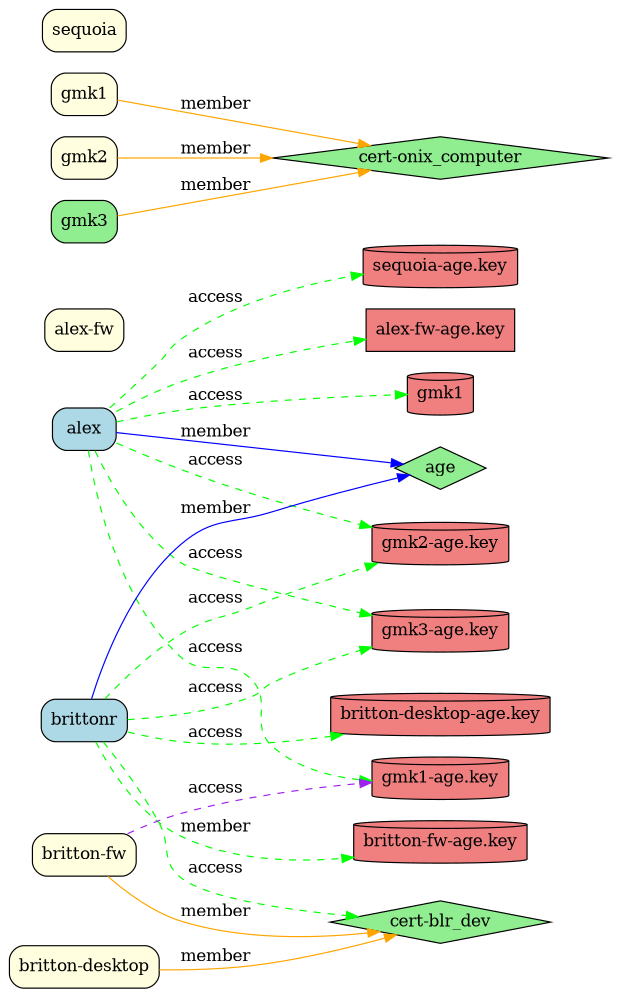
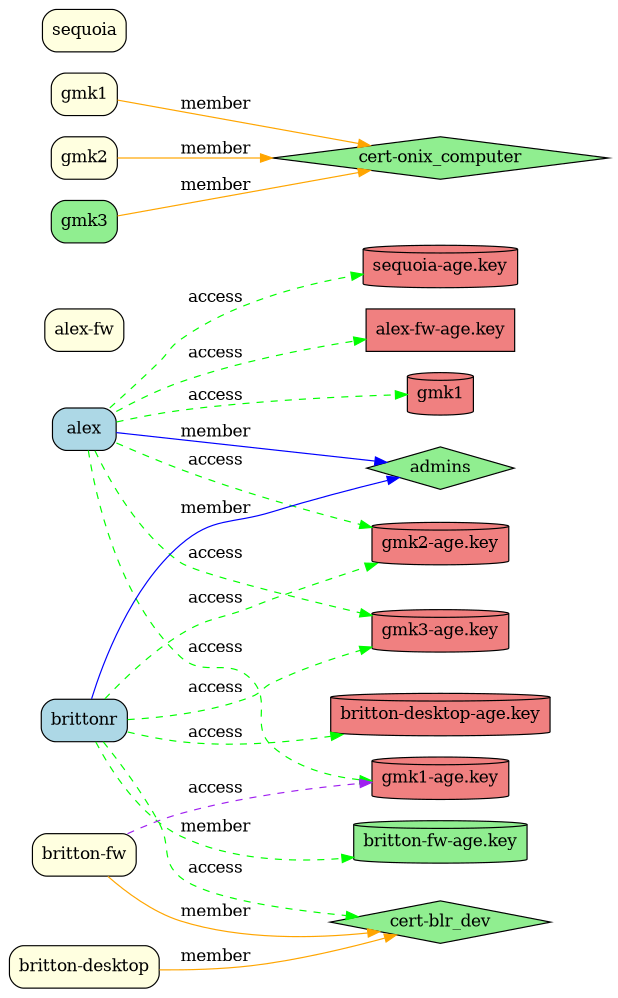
(440, 468) -> (440, 468)
(440, 842) -> (440, 842)
